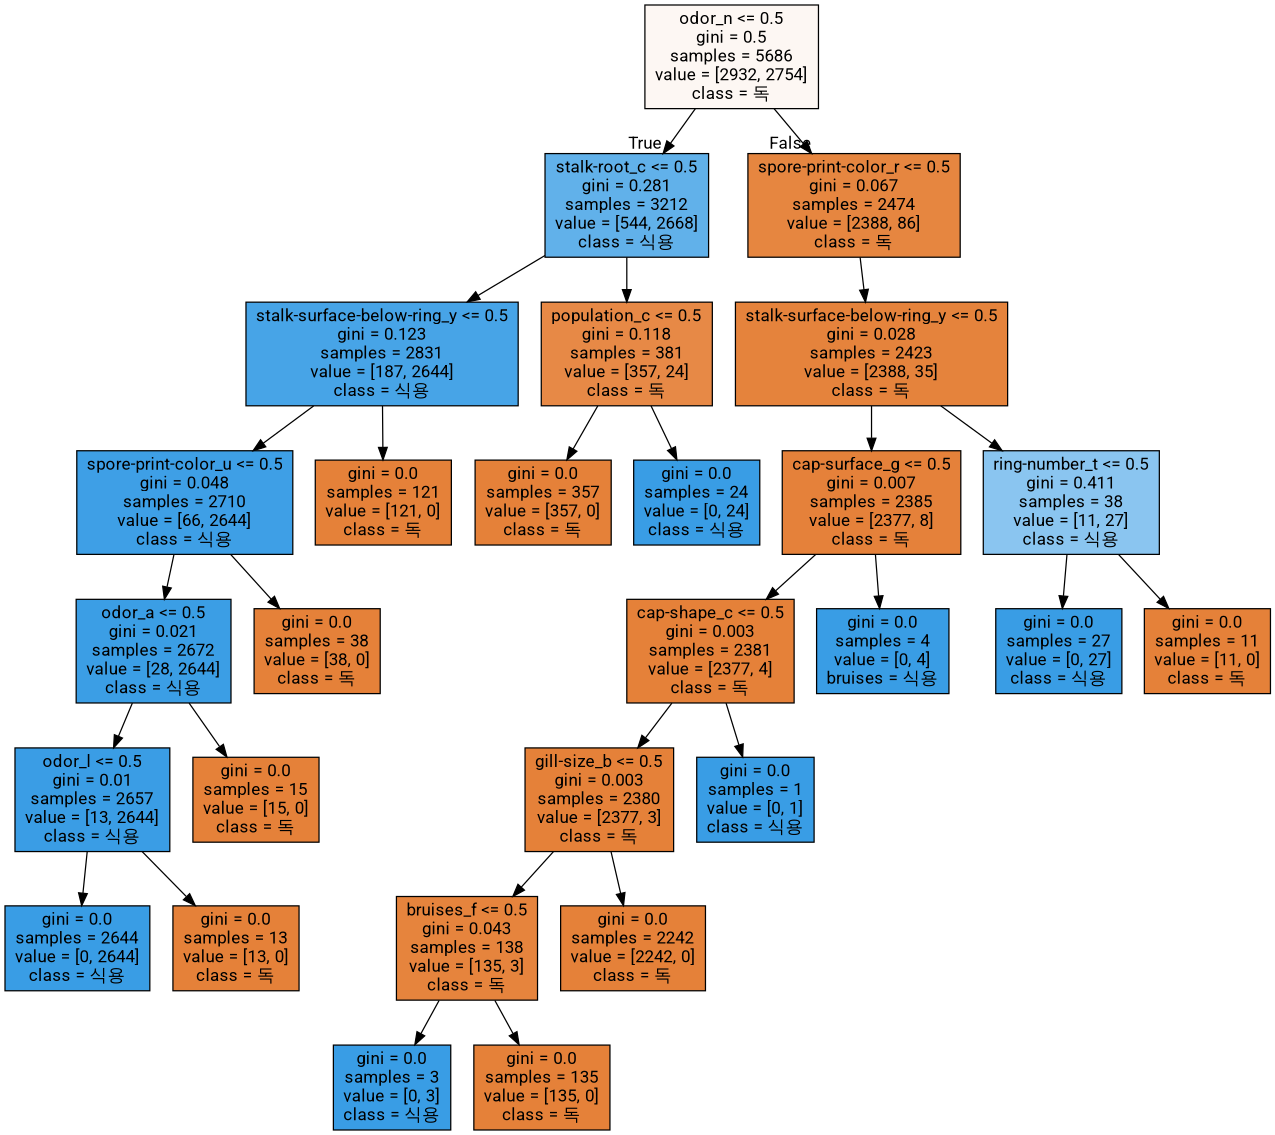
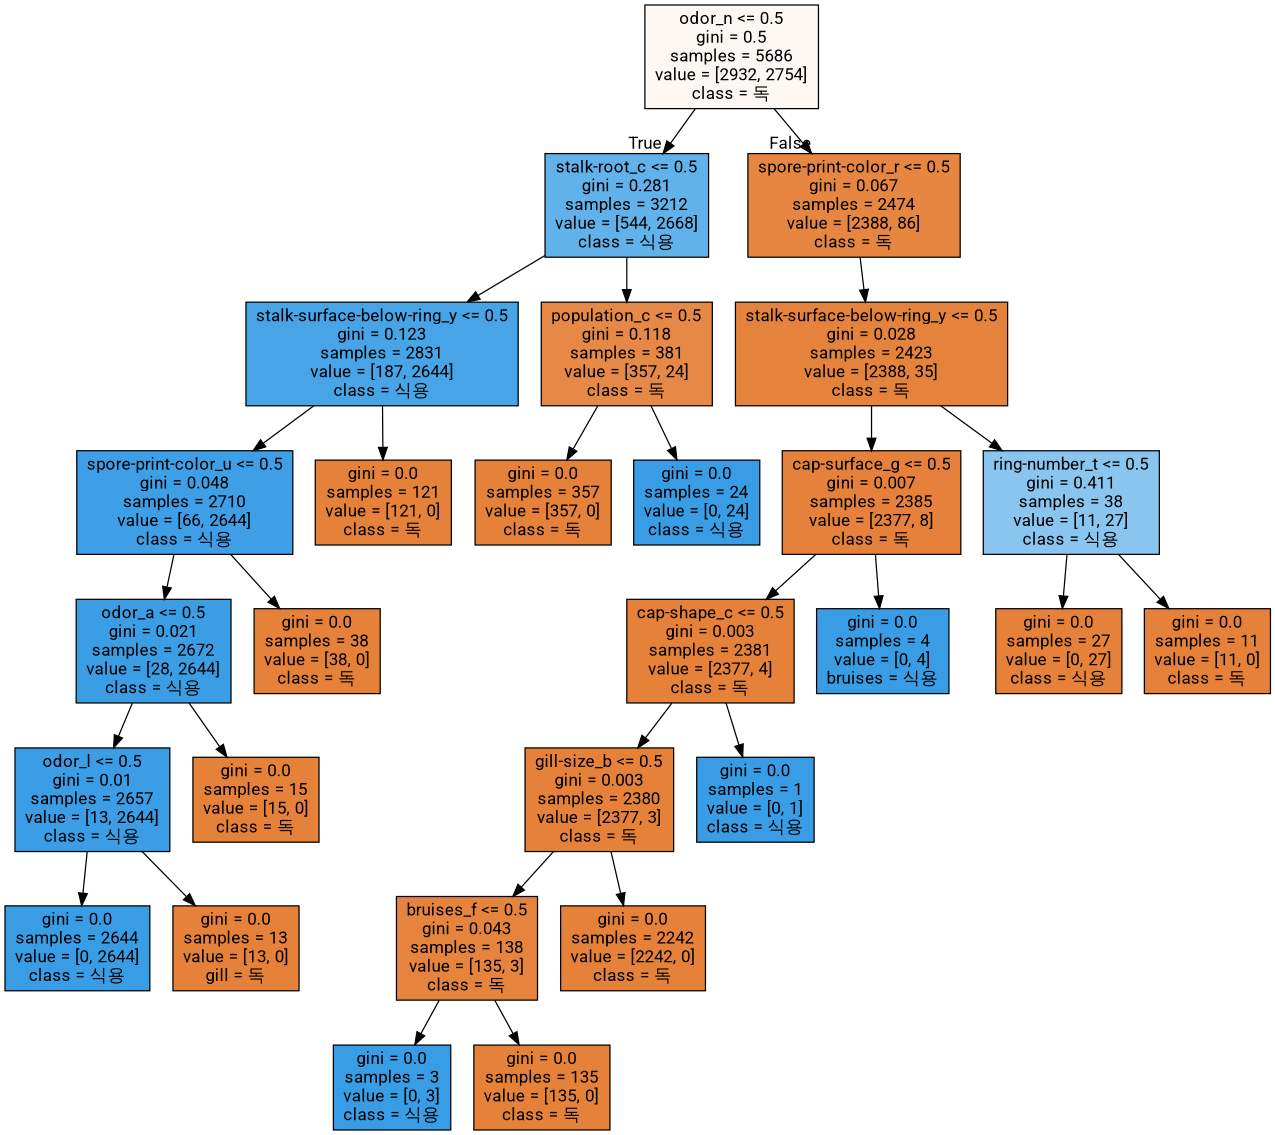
(1059, 651) -> (1059, 651)
(236, 948) -> (236, 948)
